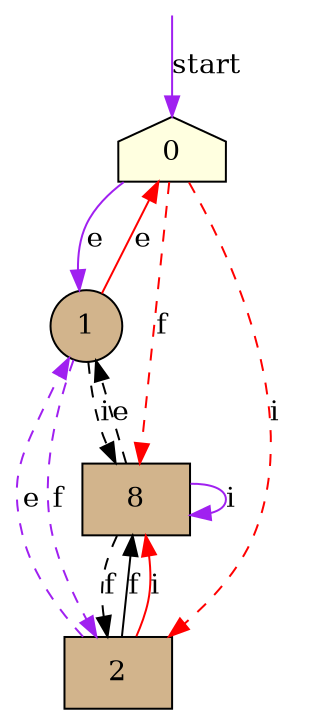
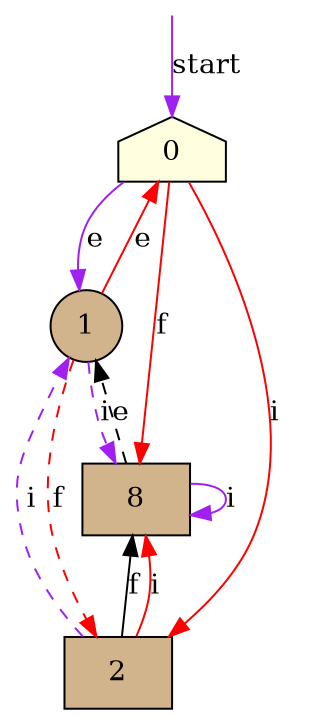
(156, 313) -> (156, 313)
(94, 404) -> (94, 404)
(268, 409) -> (268, 409)
(48, 492) -> (48, 492)
(32, 499) -> (32, 499)
(104, 575) -> none
